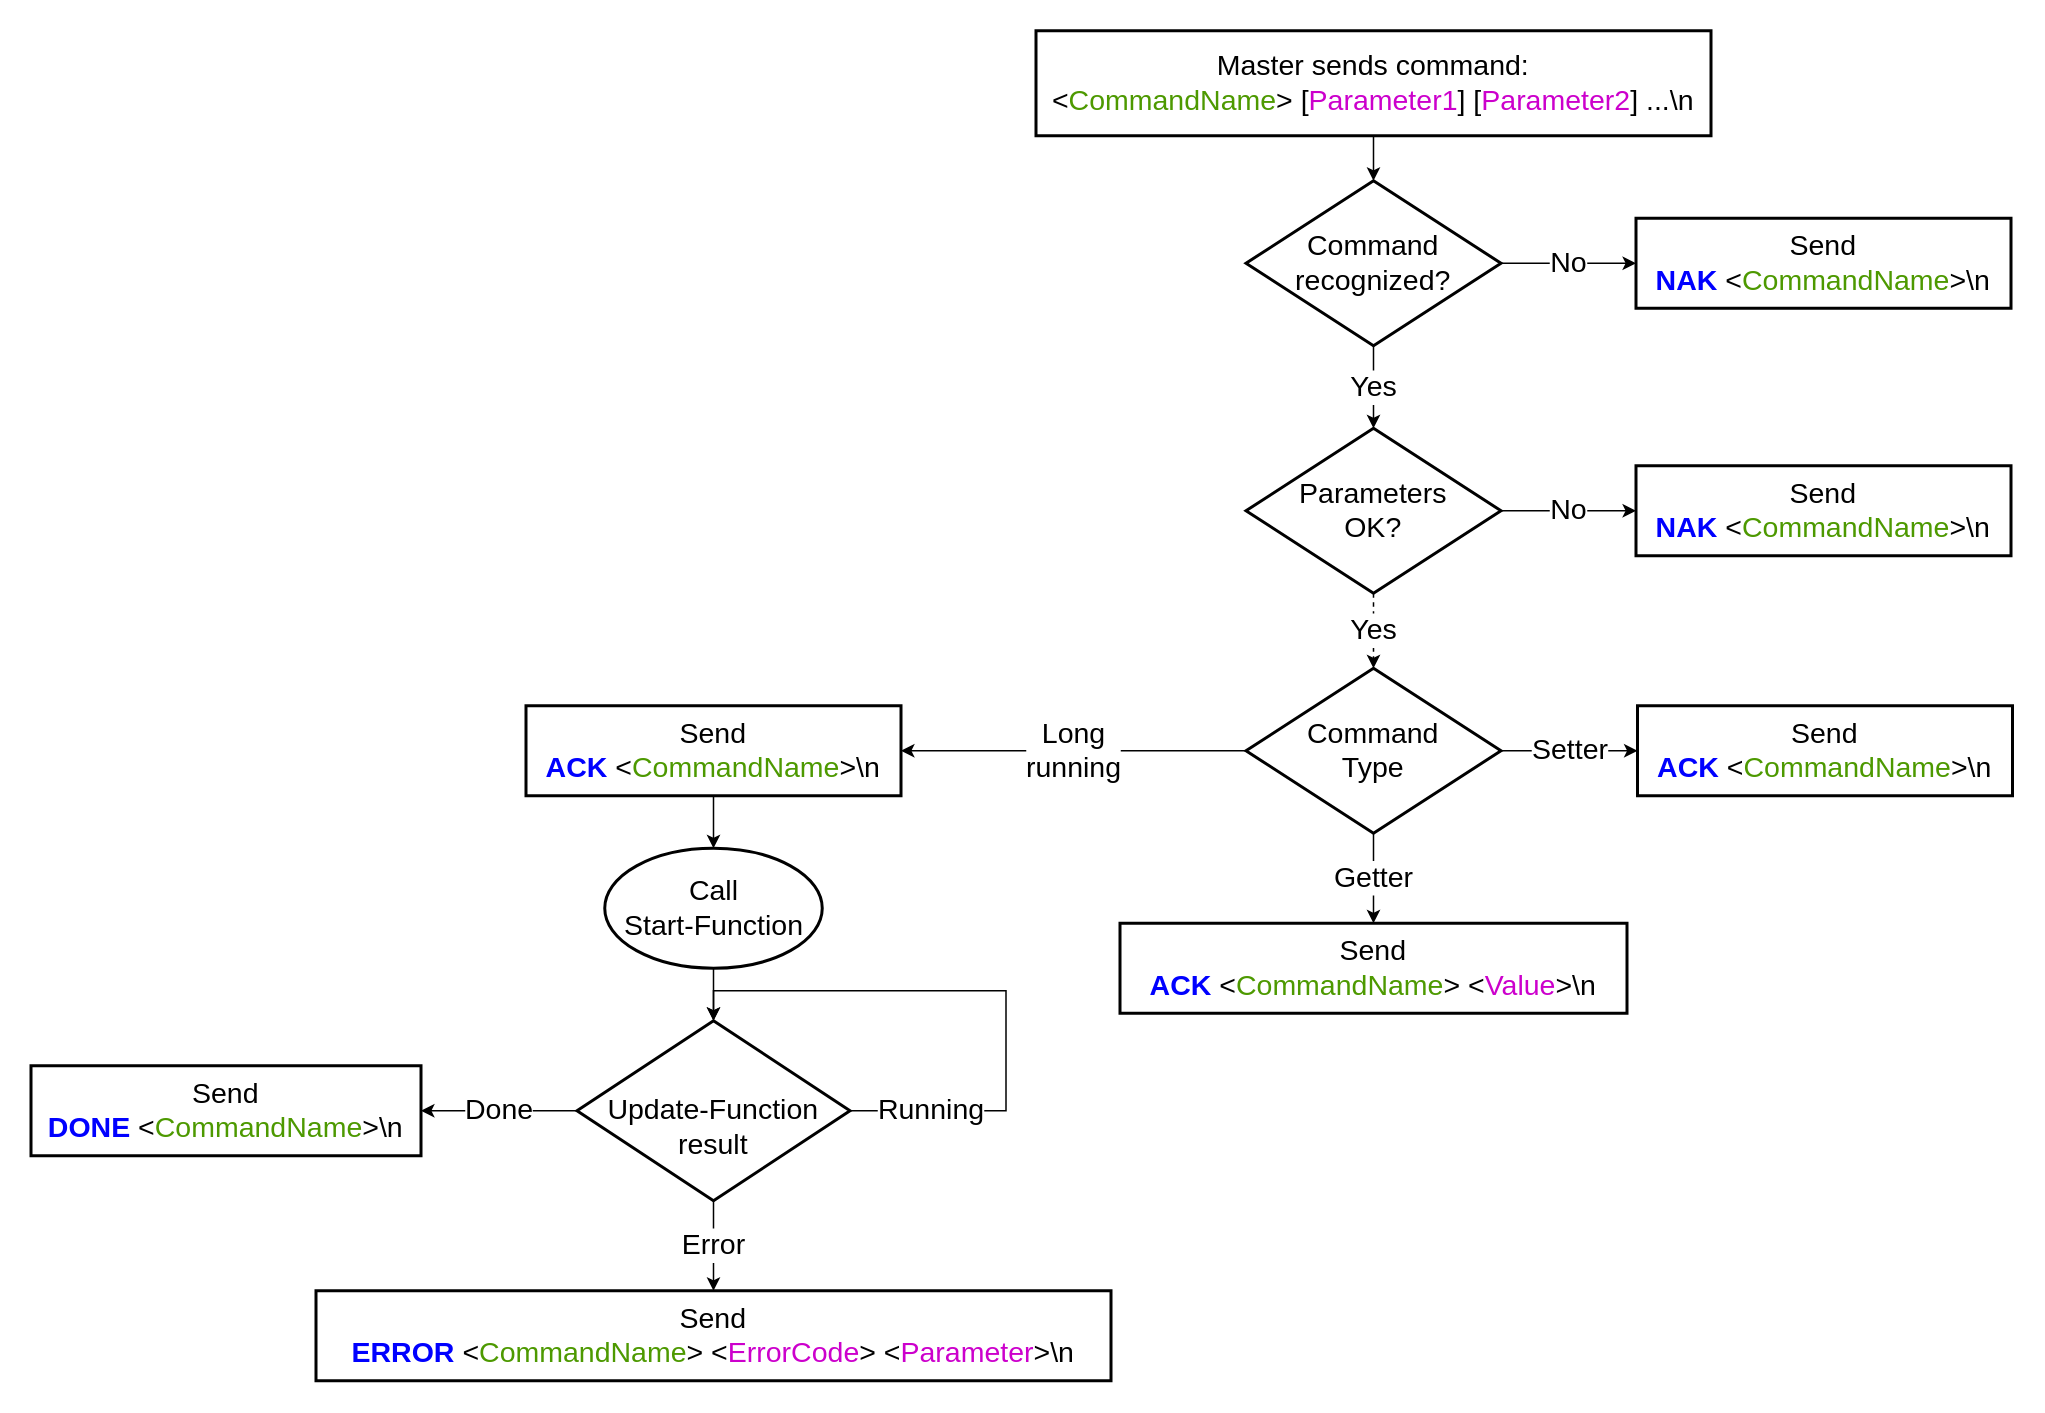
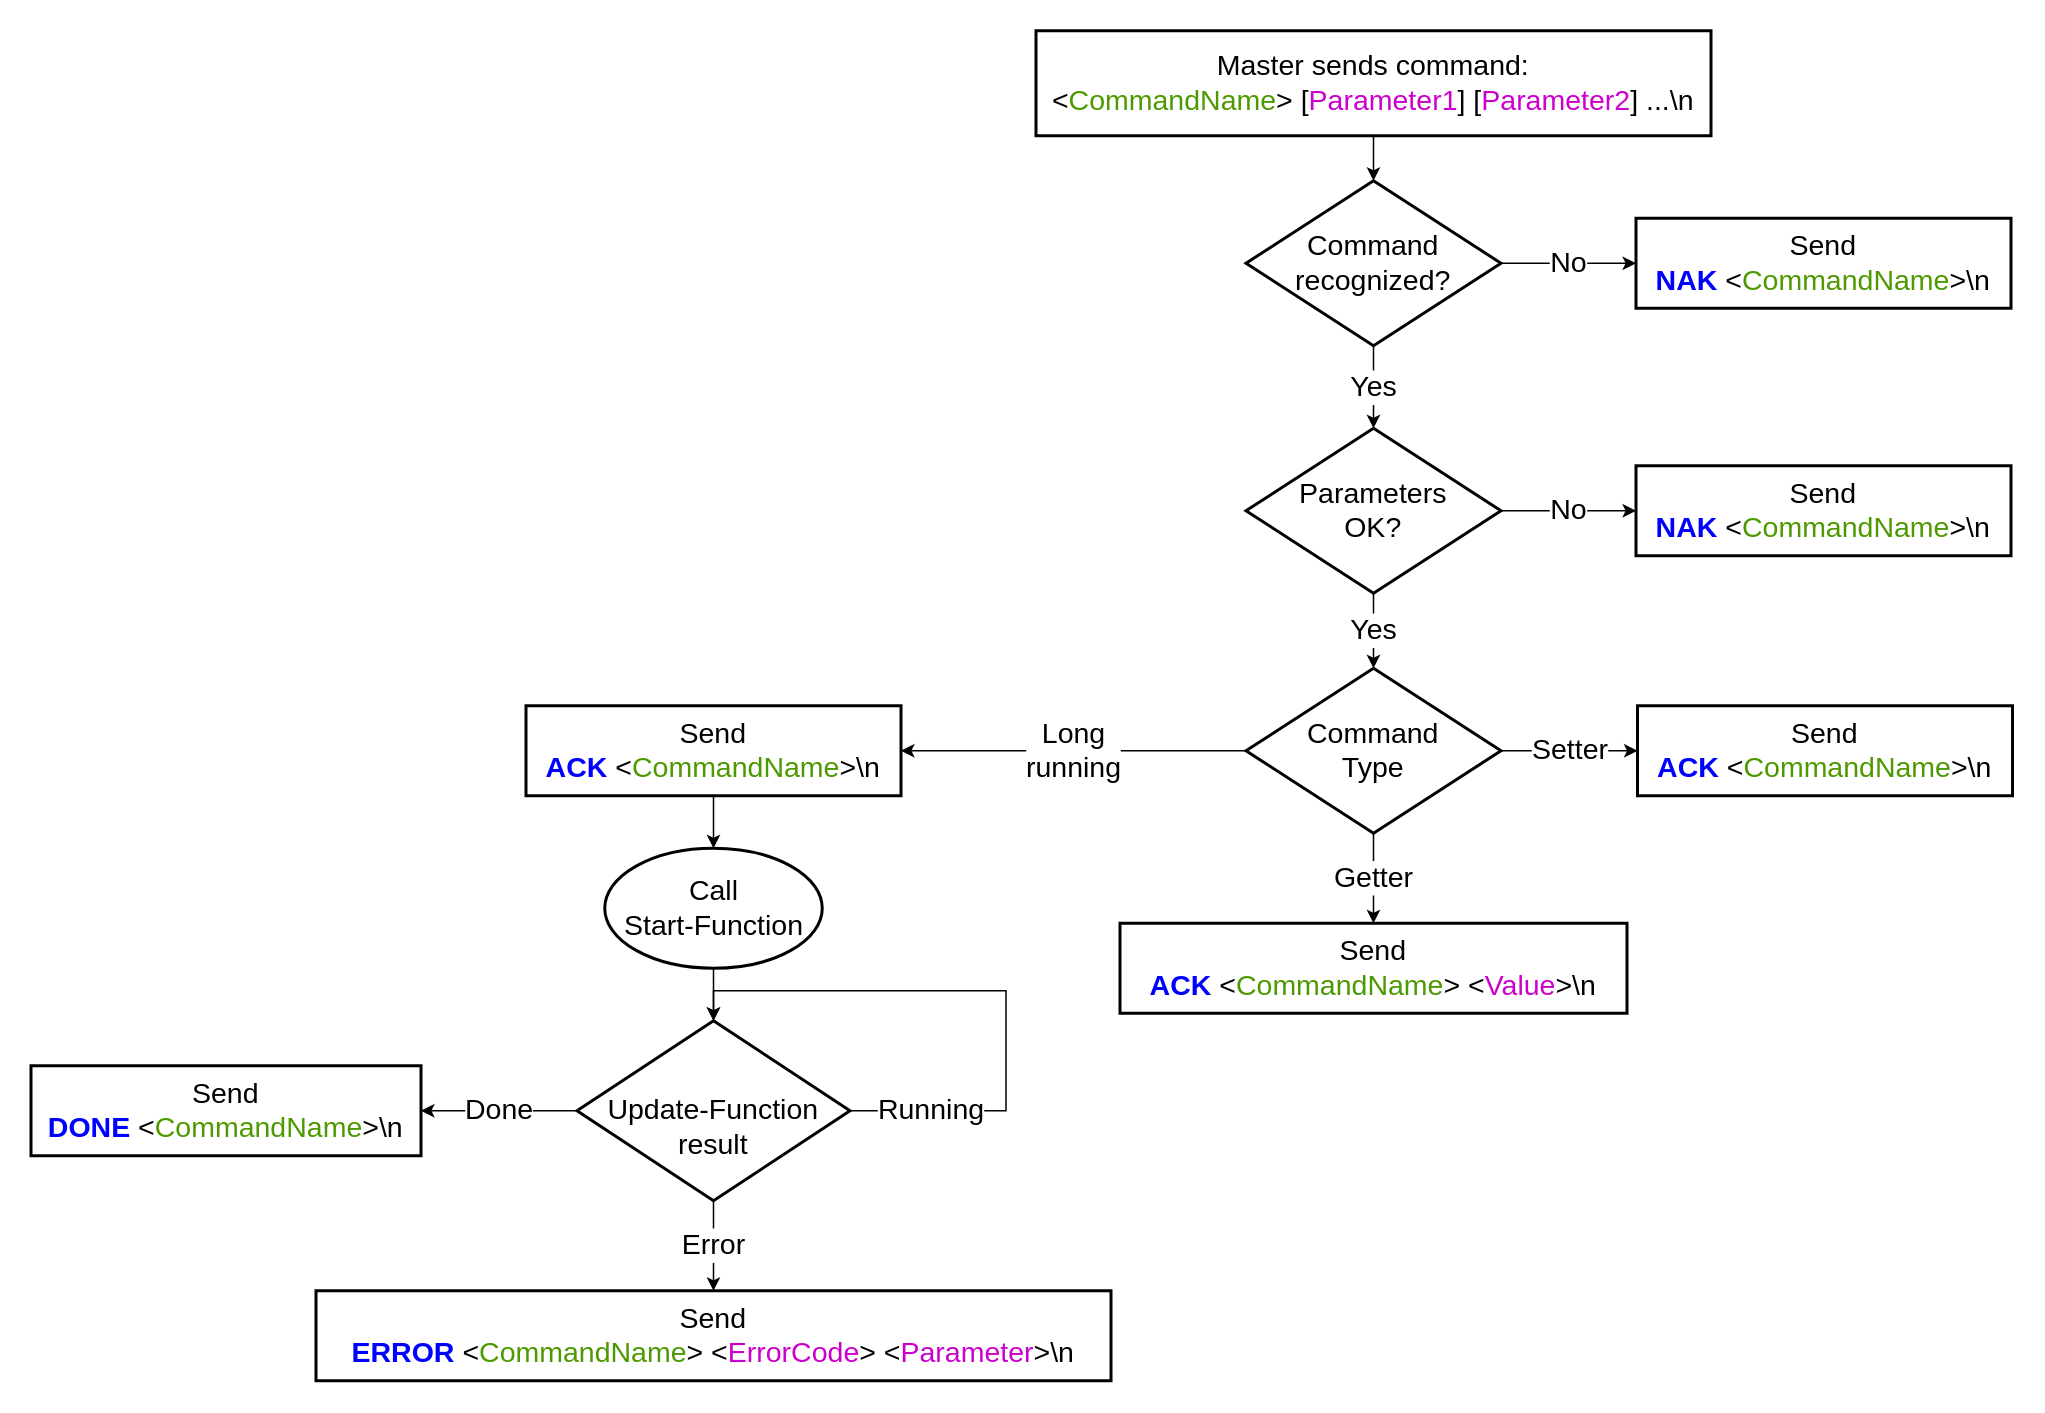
(1373, 603) -> (1373, 603)
